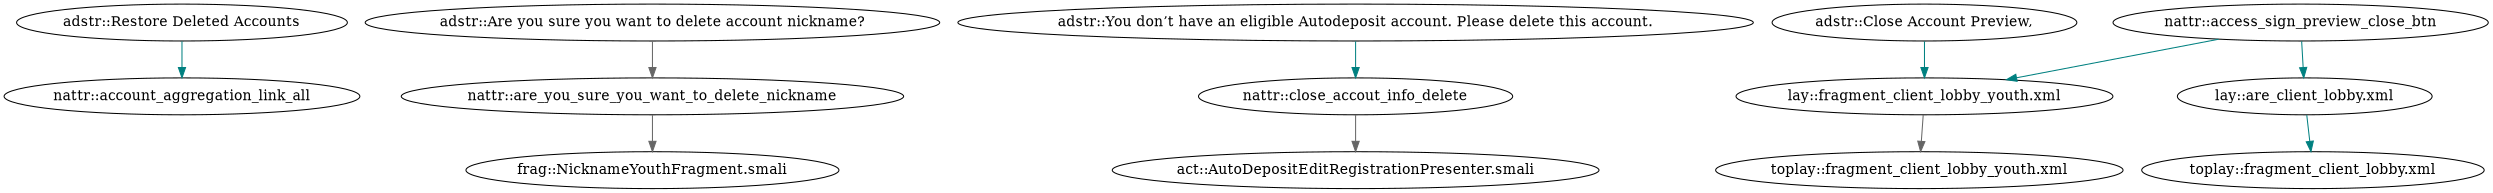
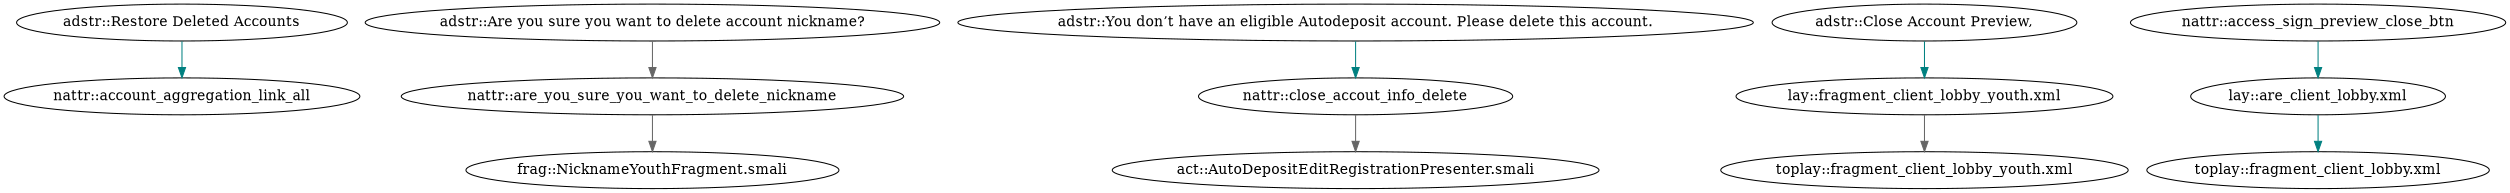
(2117, 59) -> none
